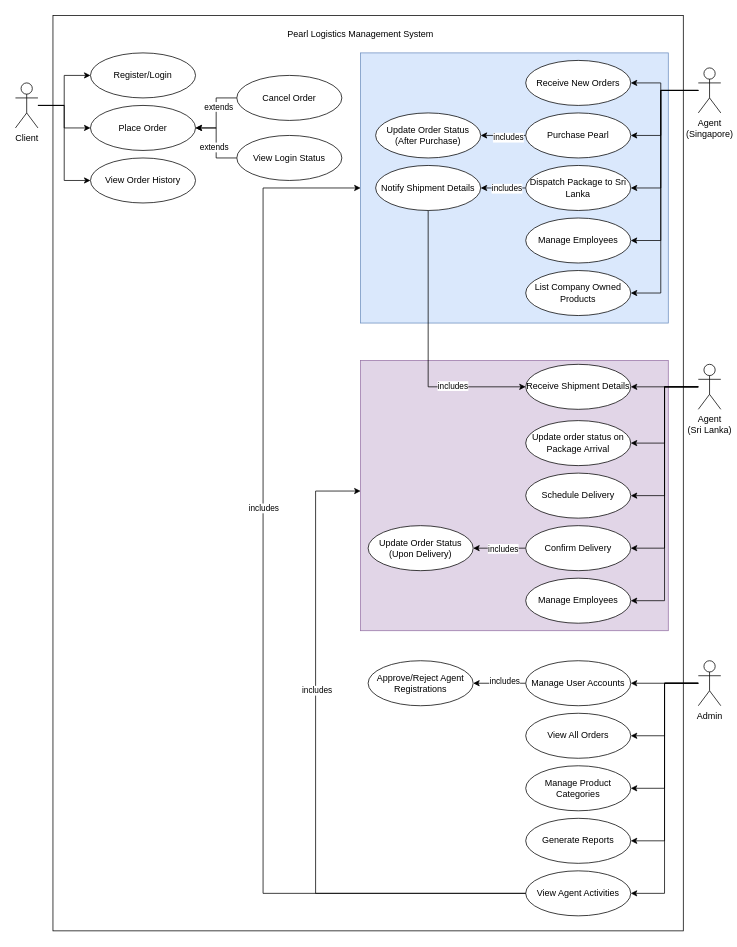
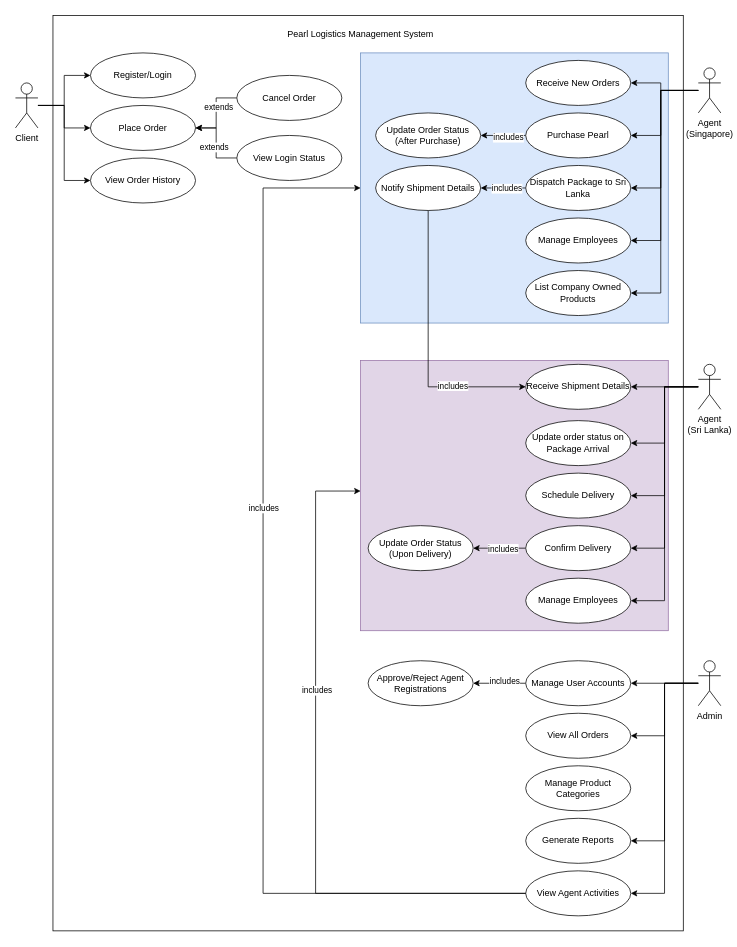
(649, 788) -> none
